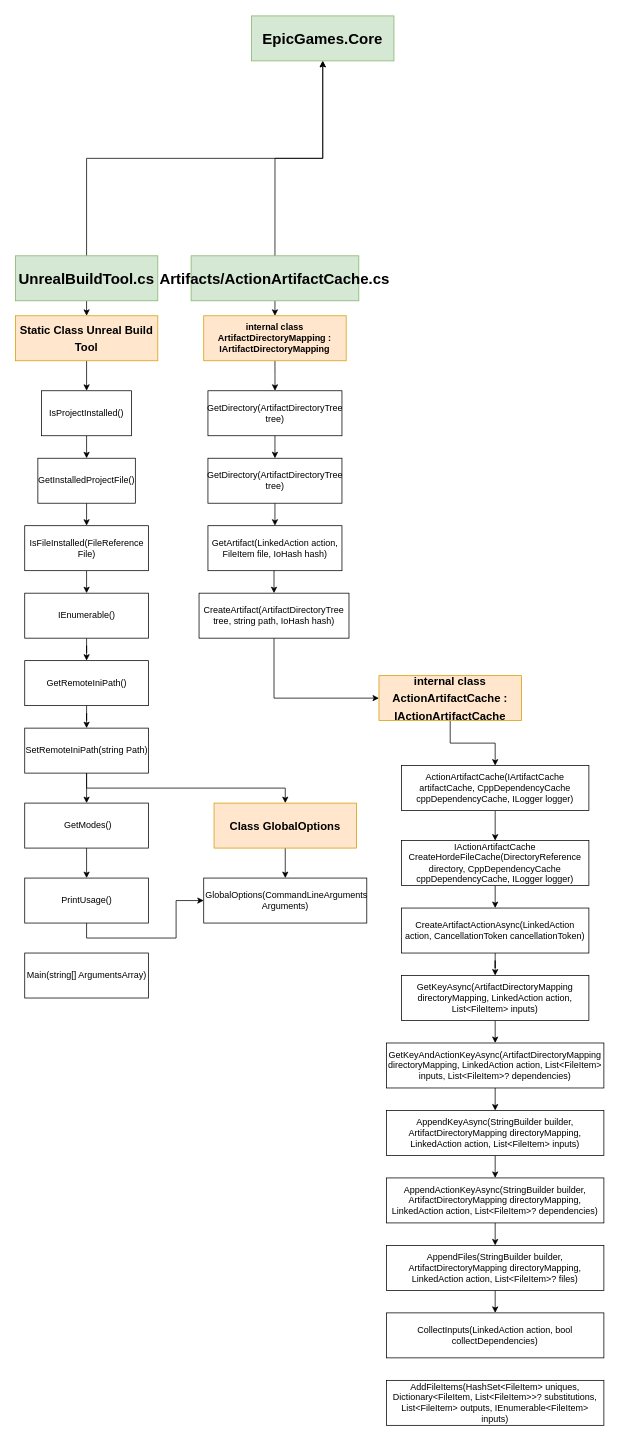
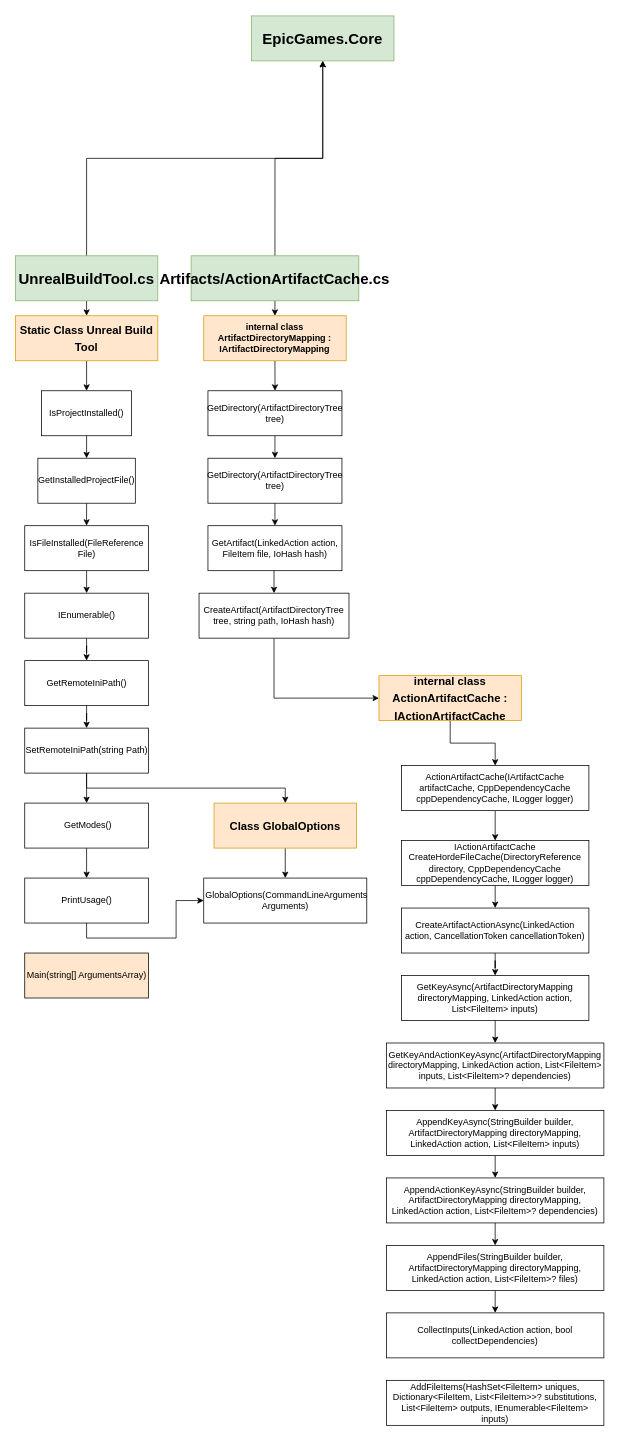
(87, 975) -> (87, 975)
